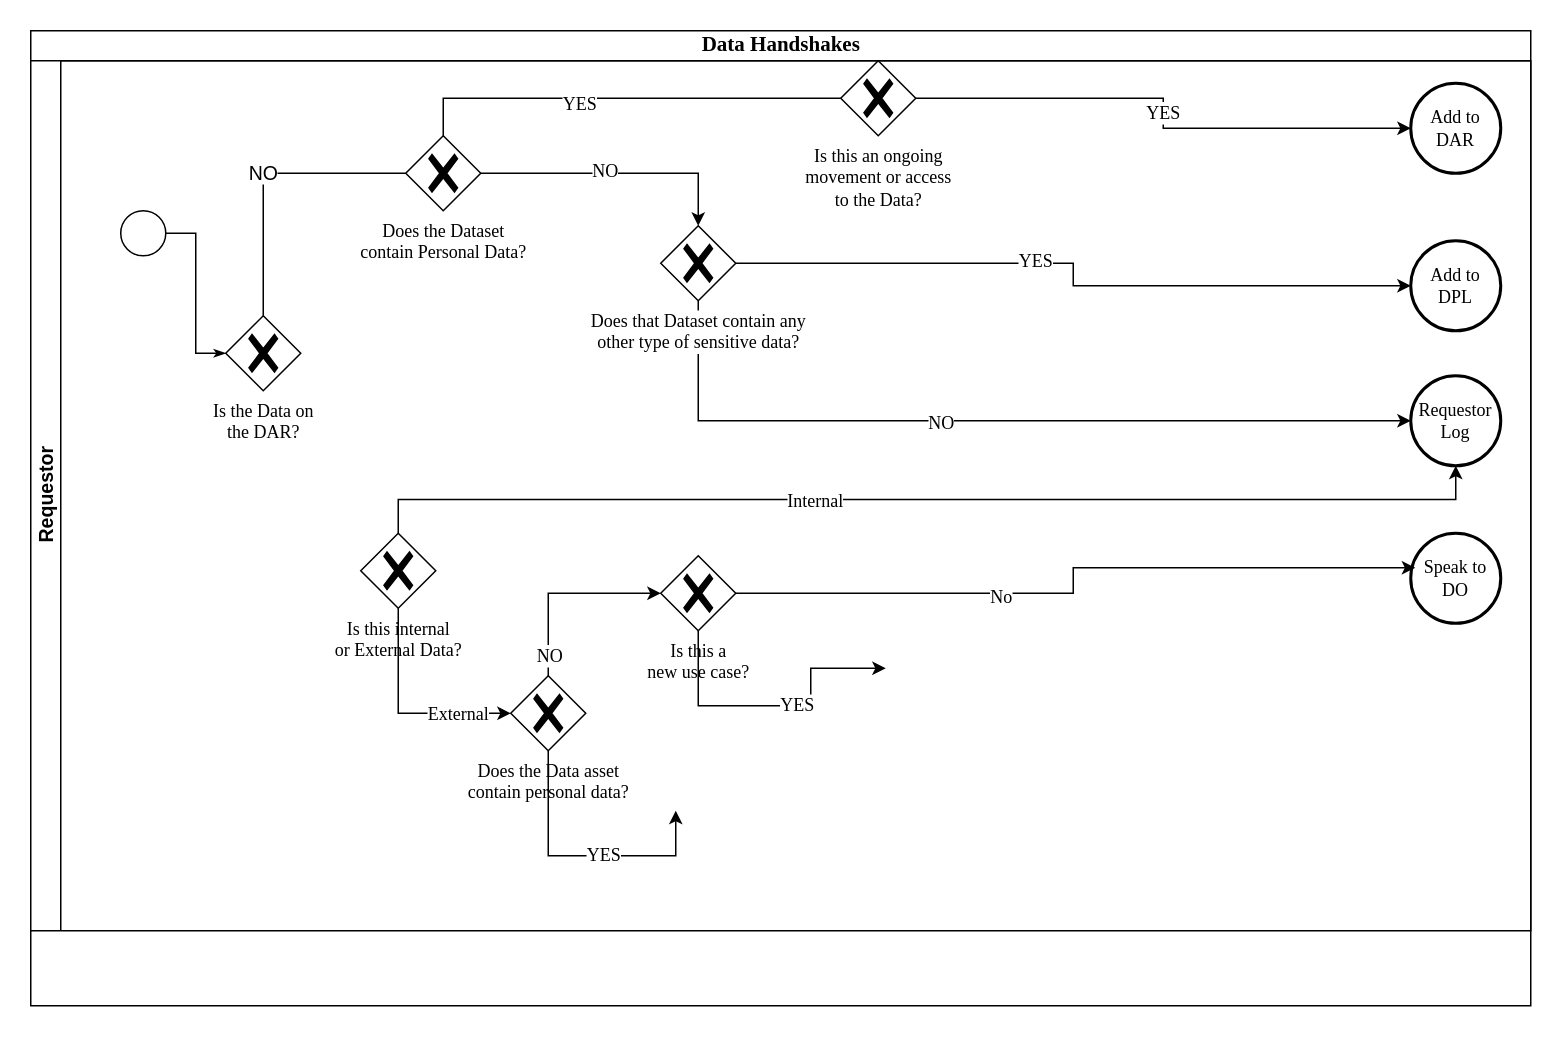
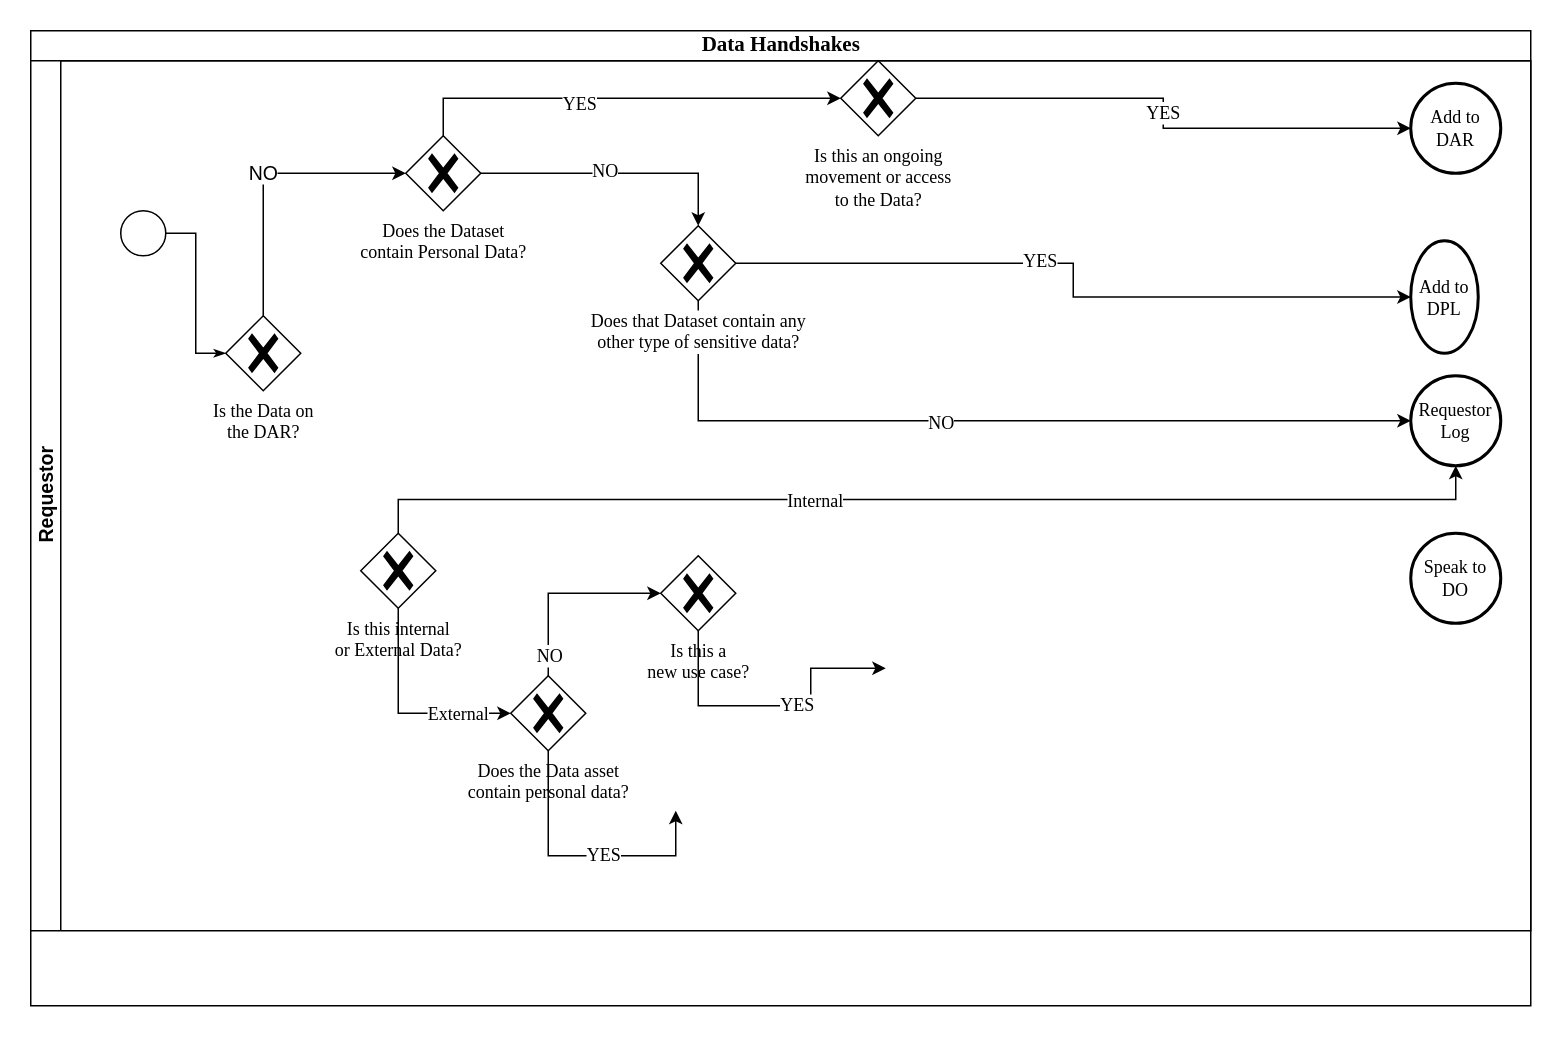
(833, 98) -> (829, 98)
(398, 173) -> (394, 173)
(1456, 286) -> (1445, 297)
(1073, 583) -> none
